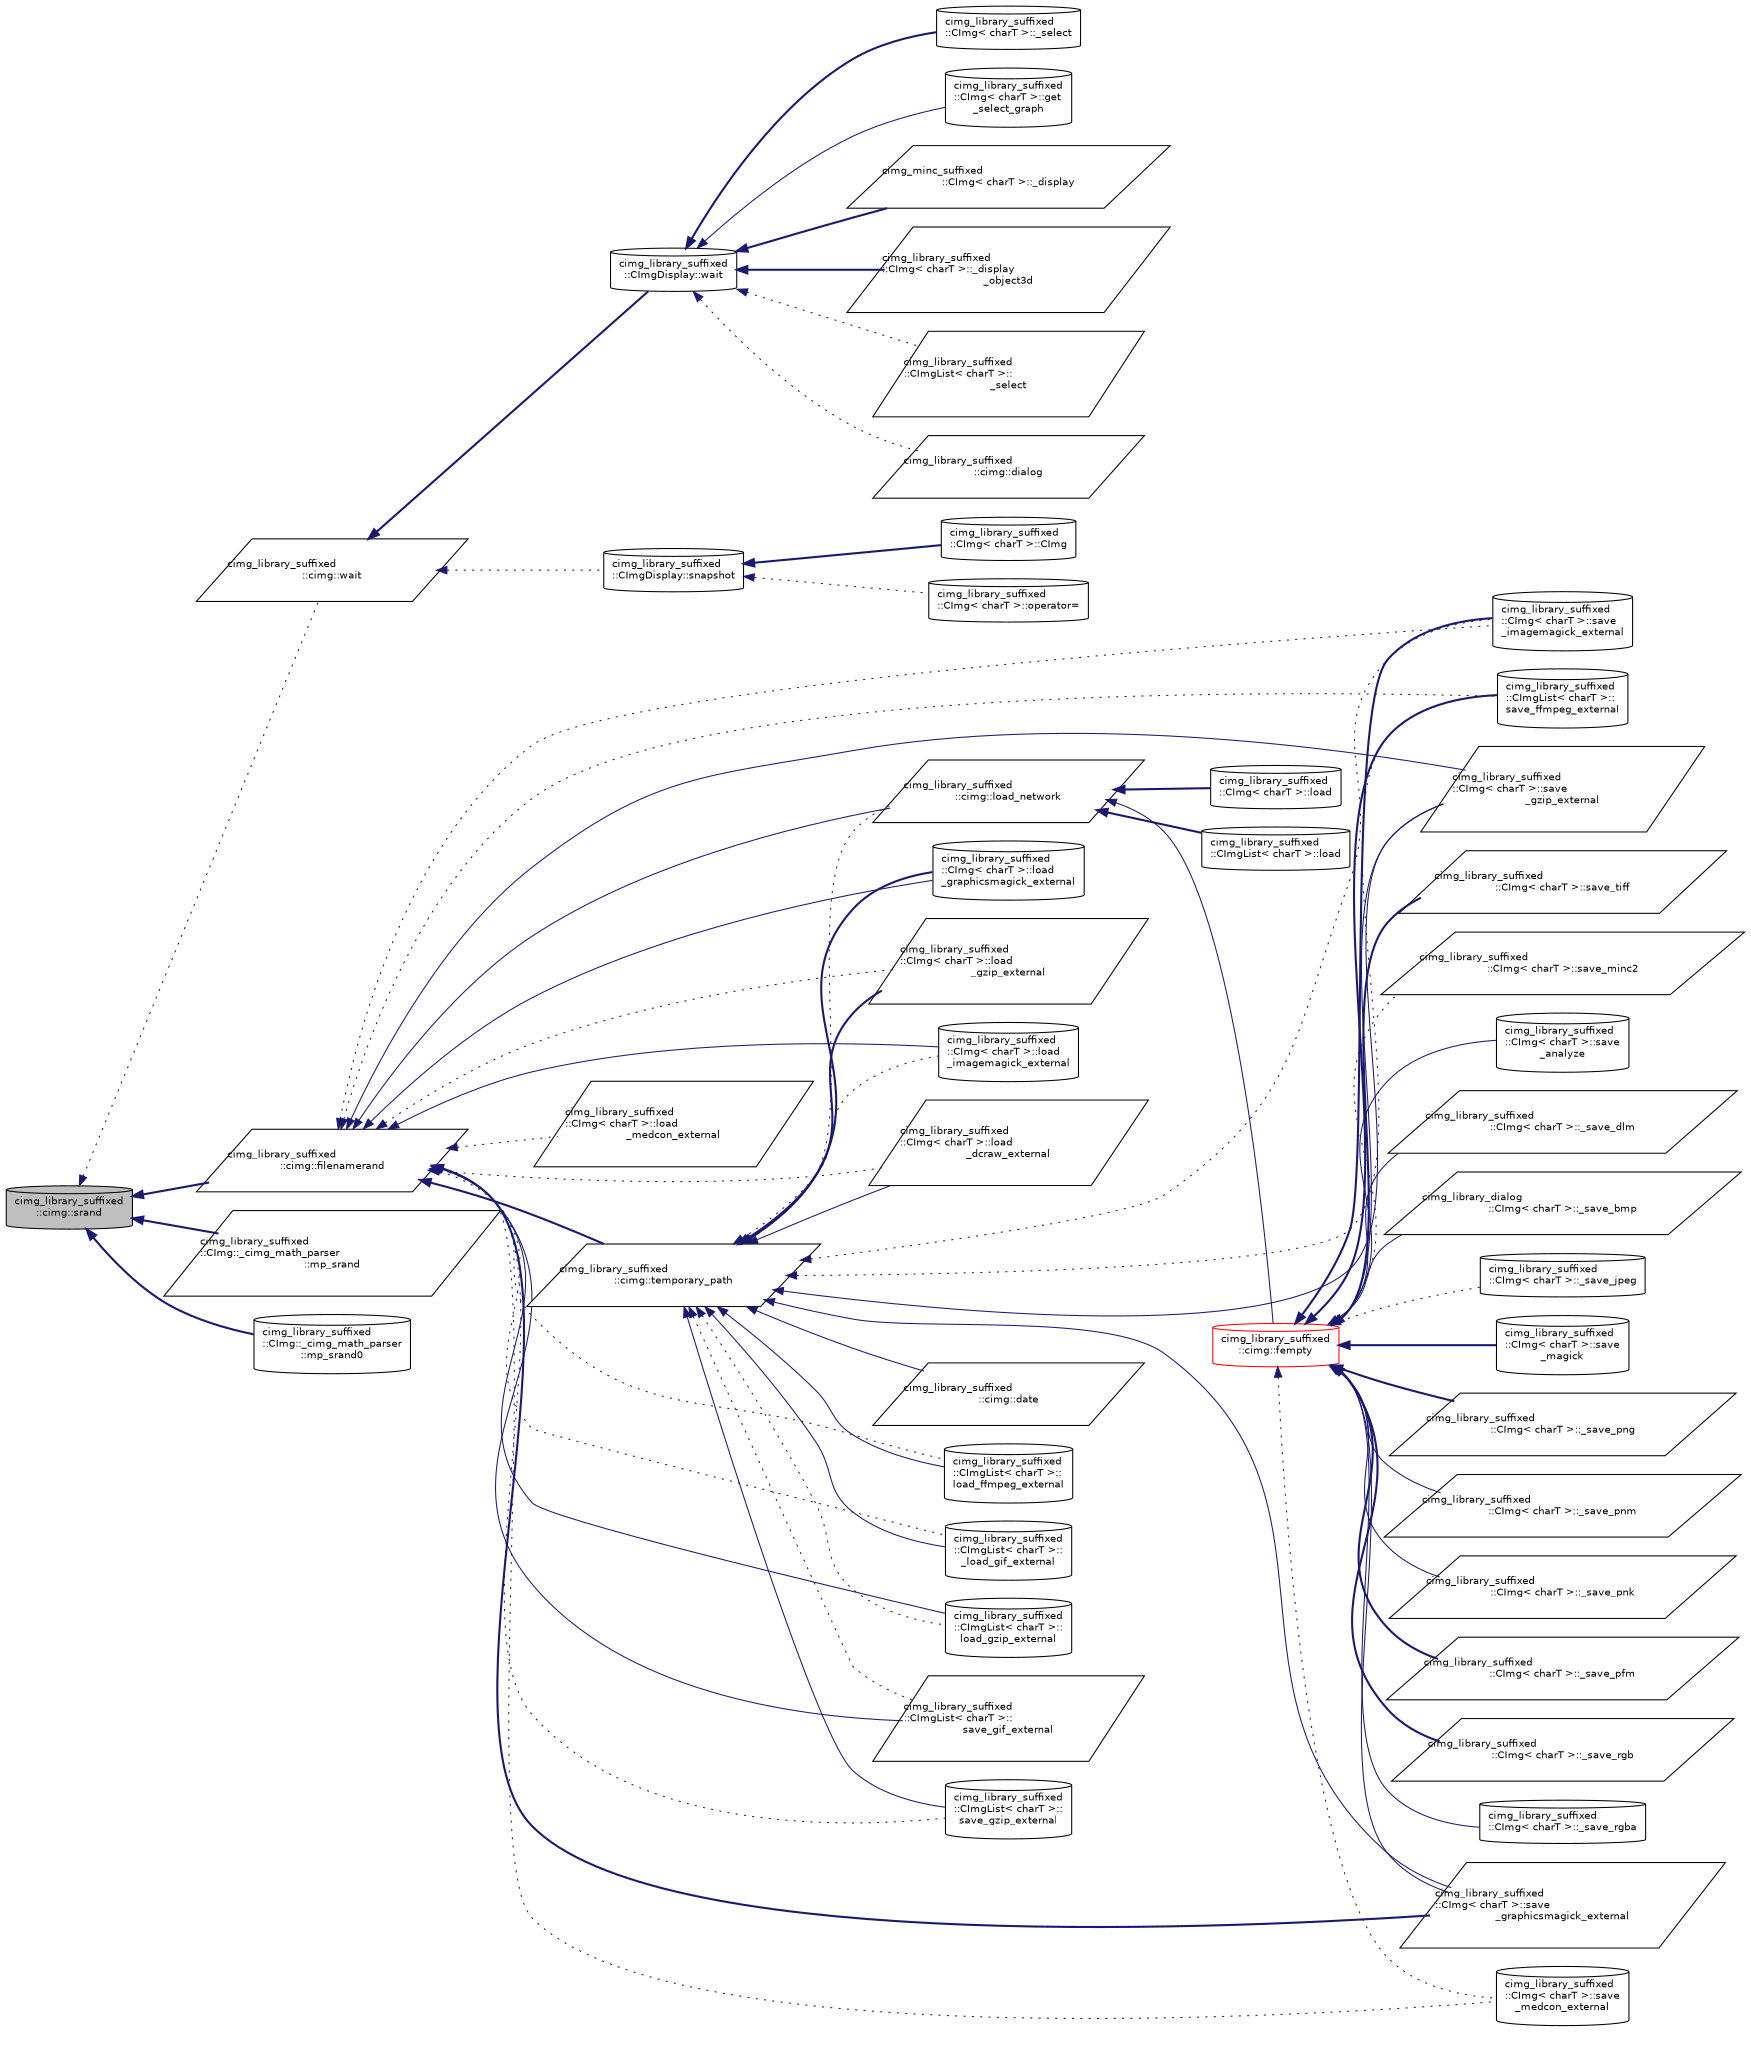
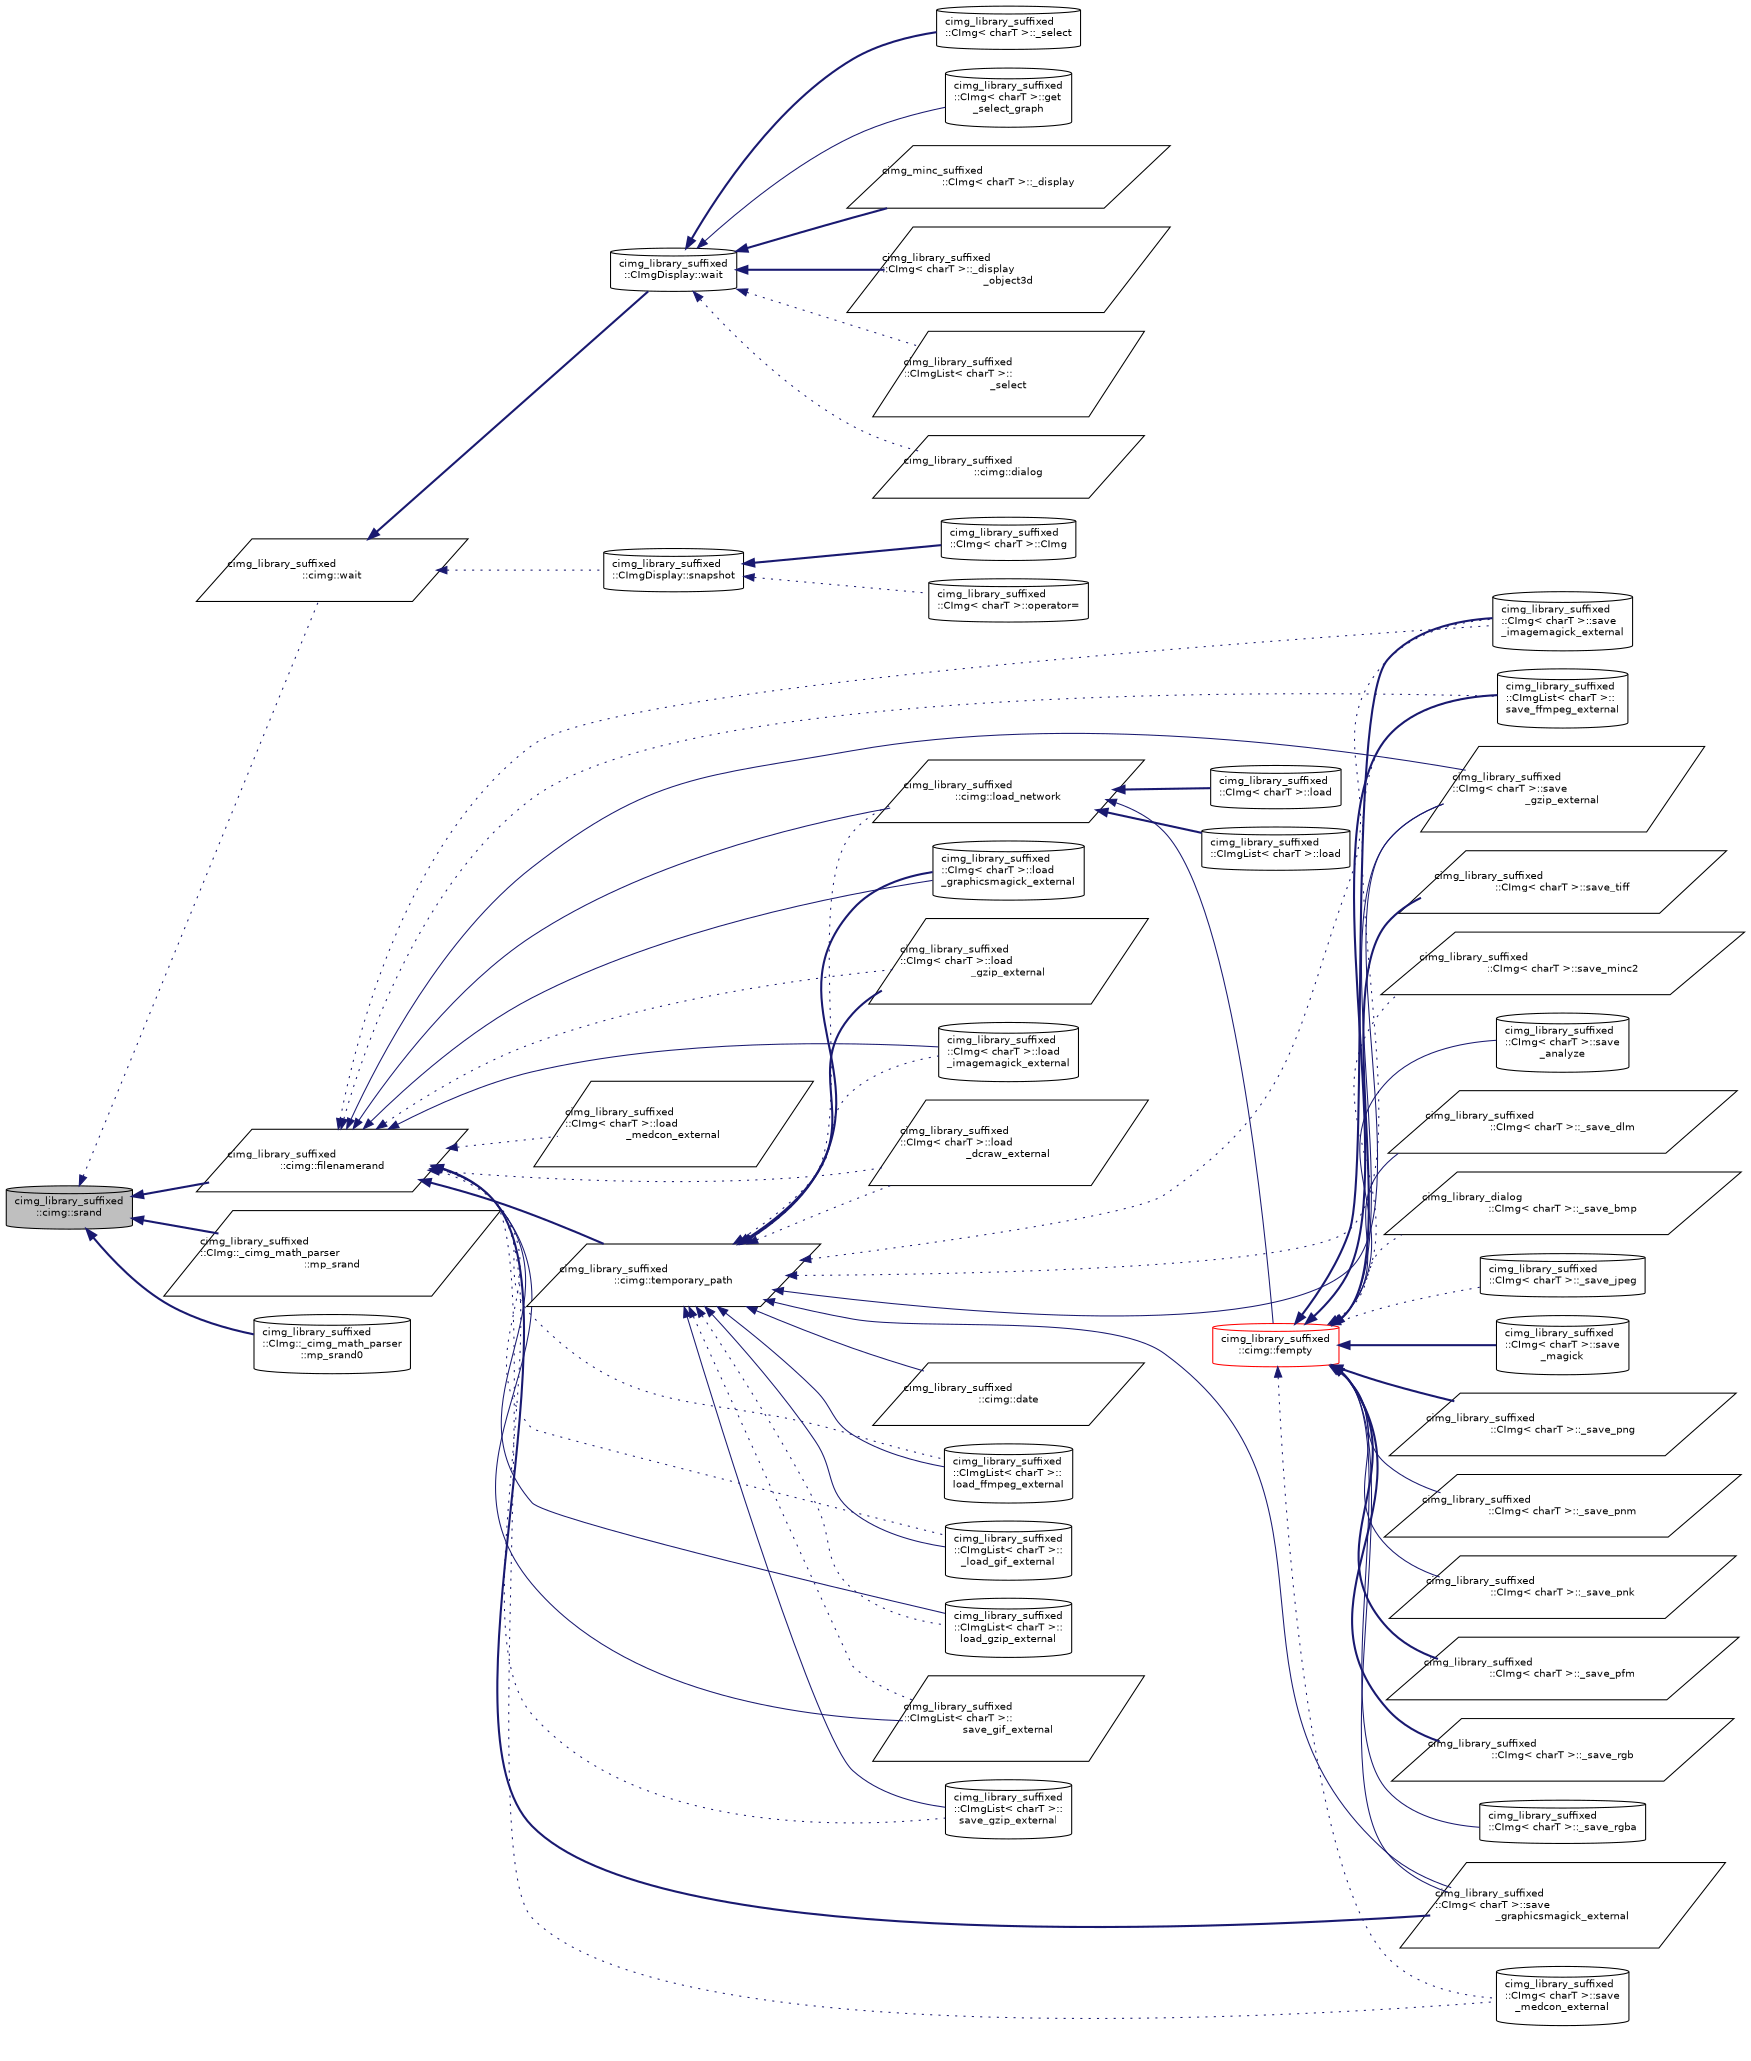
(823, 1212) -> (823, 1212)
(1380, 1251) -> (1380, 1251)
